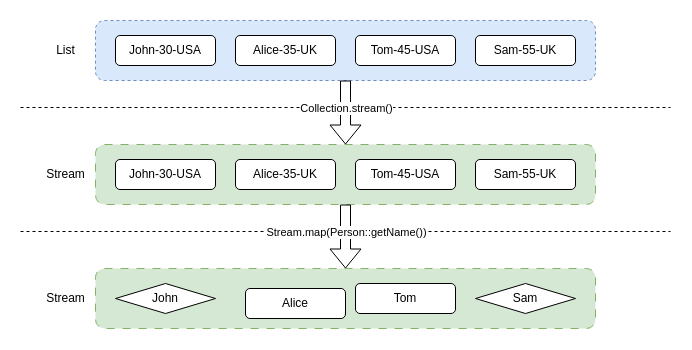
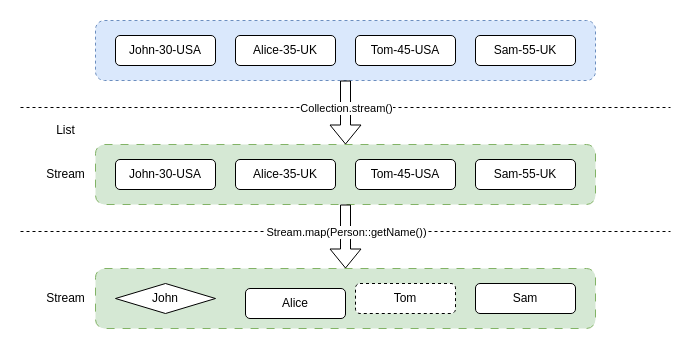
(66, 51) -> (66, 131)
(406, 299) -> (406, 299)
(526, 299) -> (526, 299)
